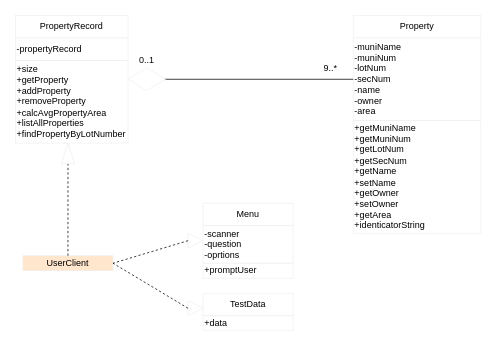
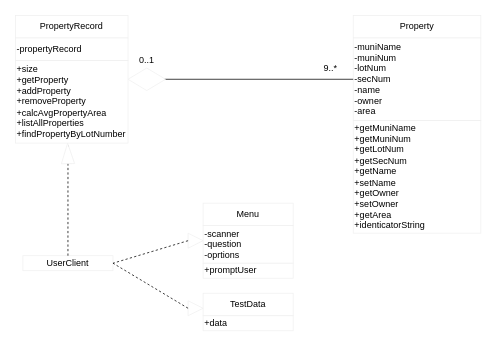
(68, 263) -> (68, 263)
